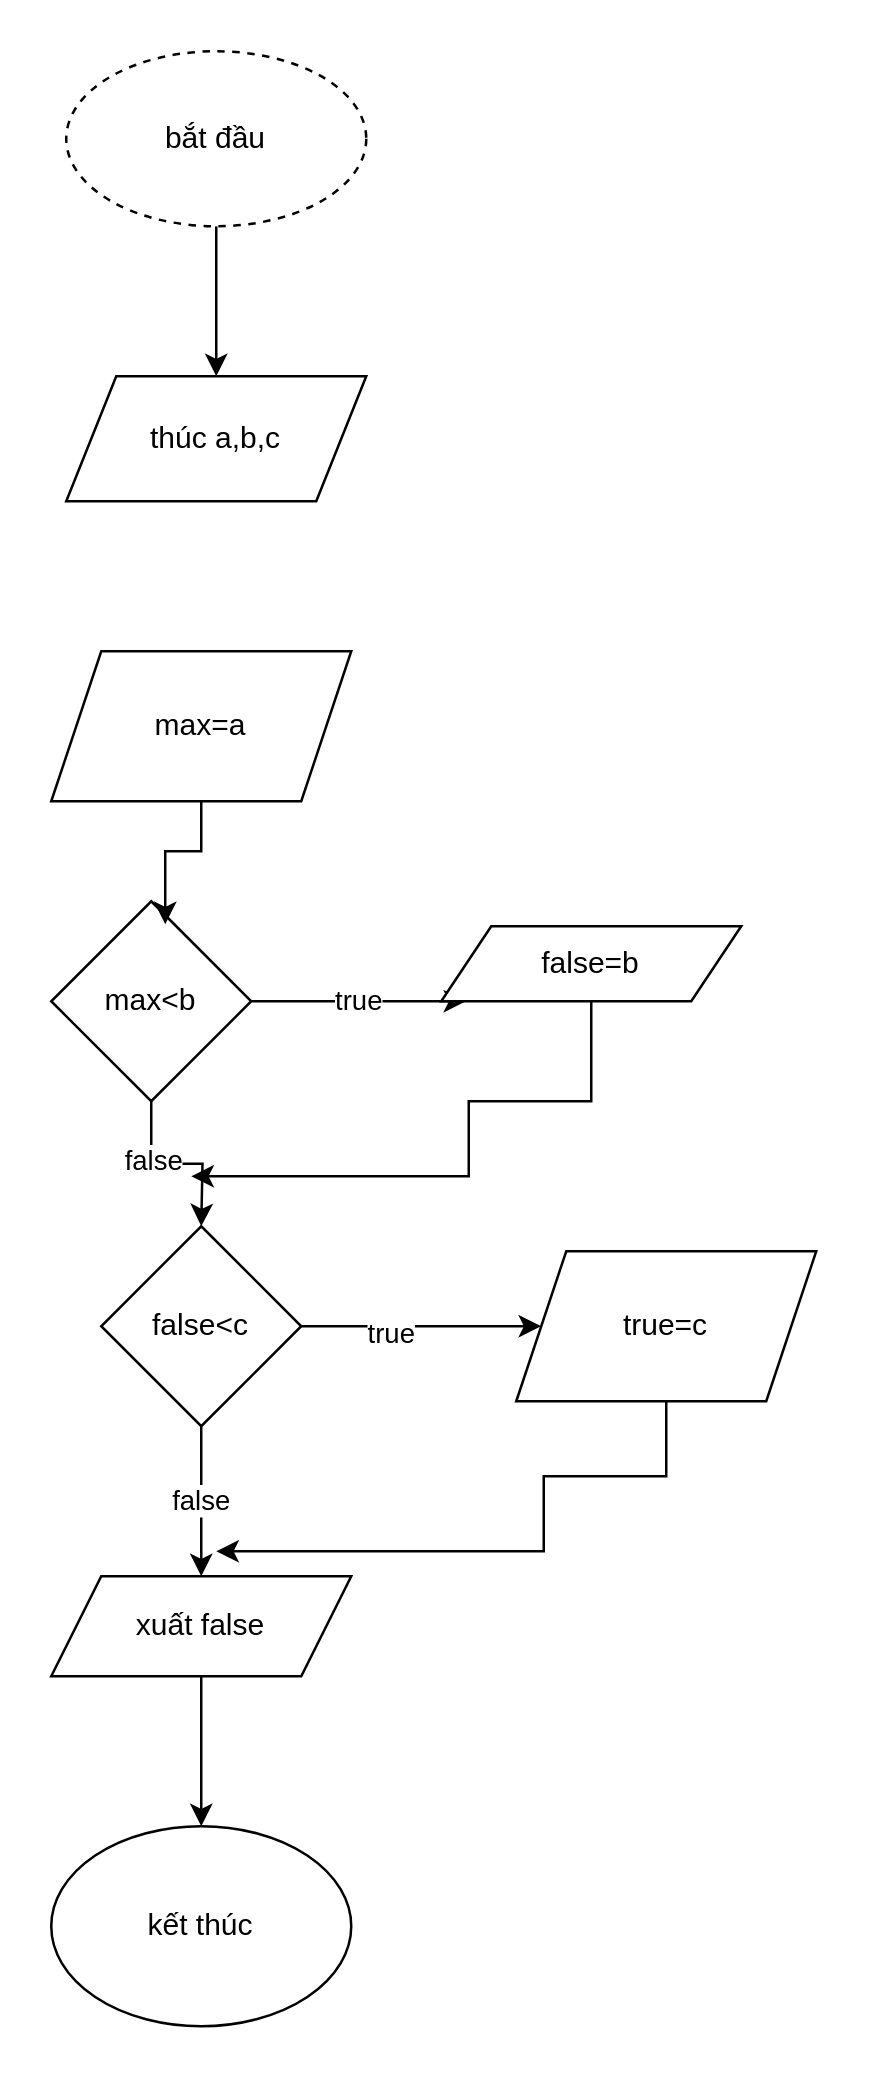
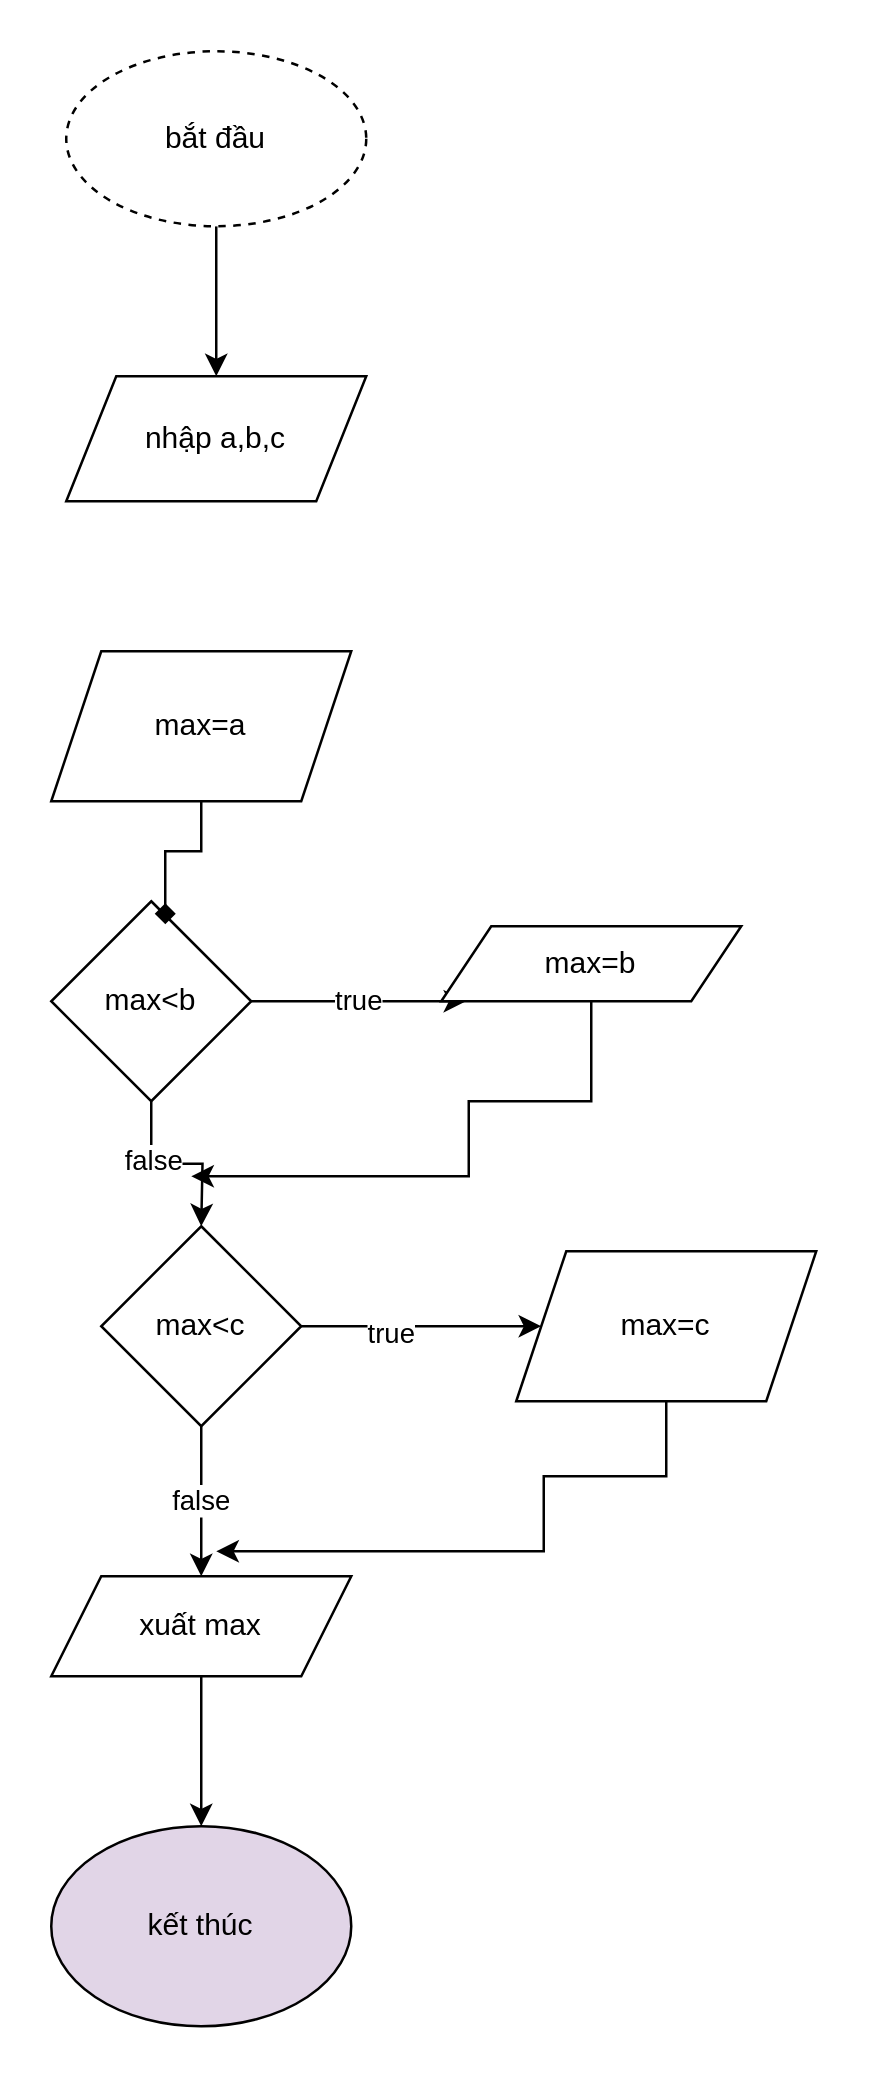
(216, 439) -> (216, 439)
(165, 905) -> (165, 904)
(591, 964) -> (591, 964)
(201, 1326) -> (201, 1326)
(666, 1326) -> (666, 1326)
(201, 1626) -> (201, 1626)
(201, 1926) -> (201, 1926)
